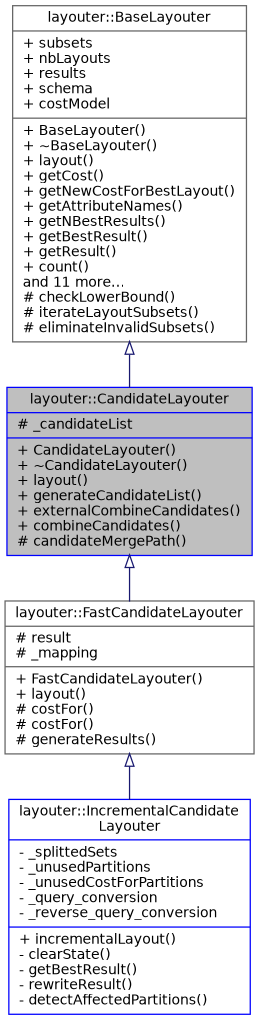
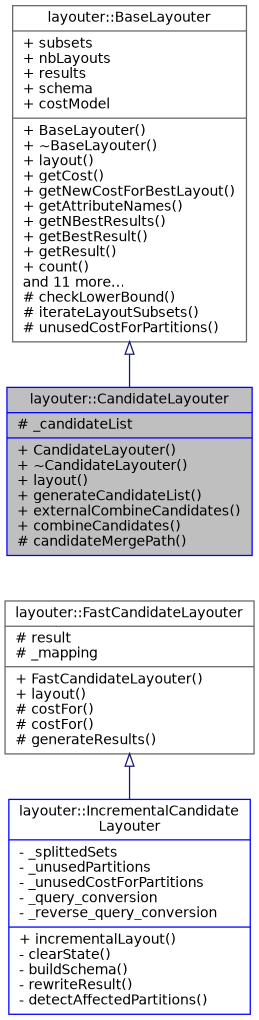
(119, 328) -> (121, 328)
(130, 585) -> none
(78, 970) -> (74, 970)
